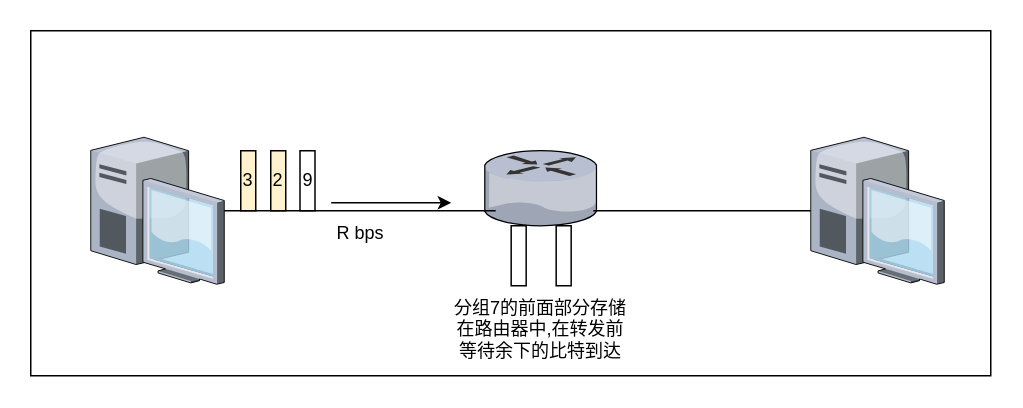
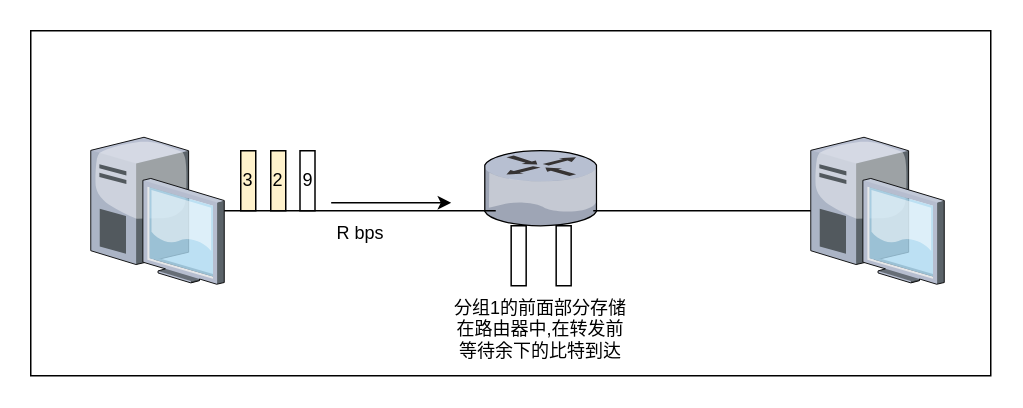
(541, 329) -> (541, 329)
